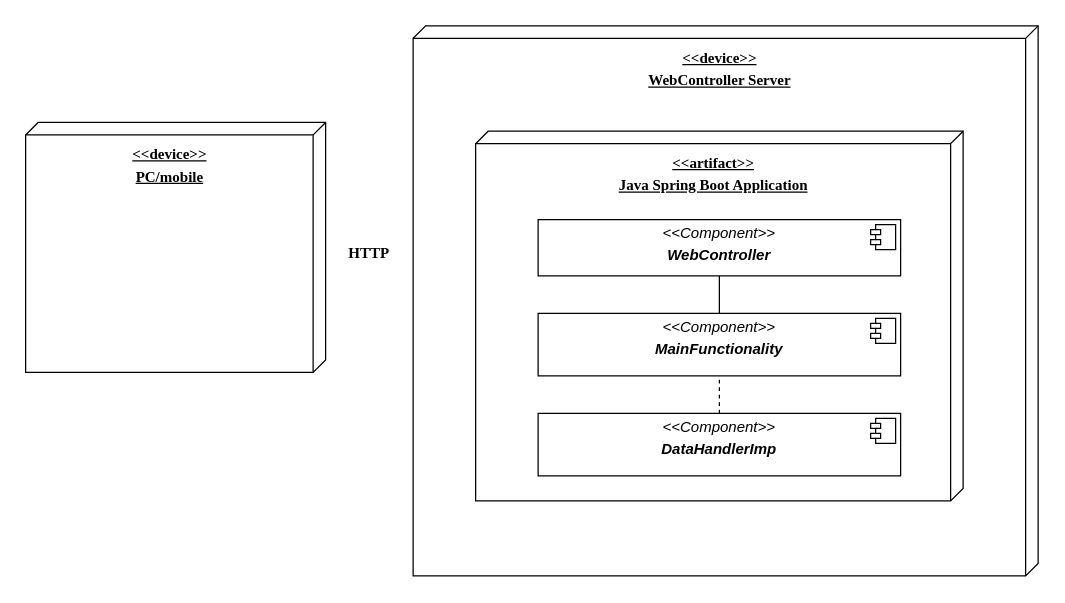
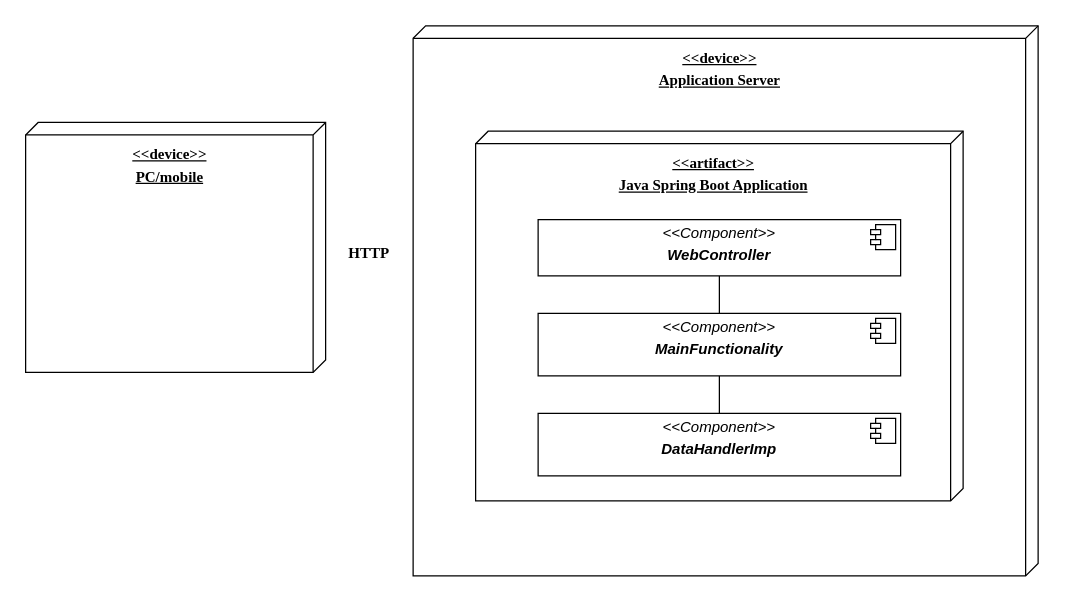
(720, 62) -> (720, 62)
(719, 394) -> (719, 394)
